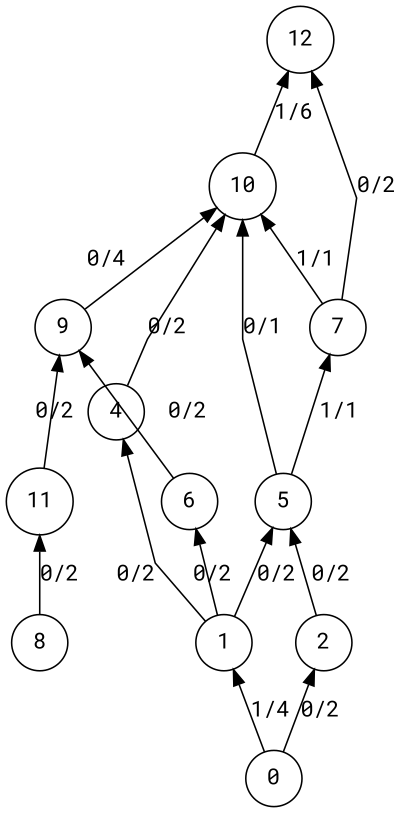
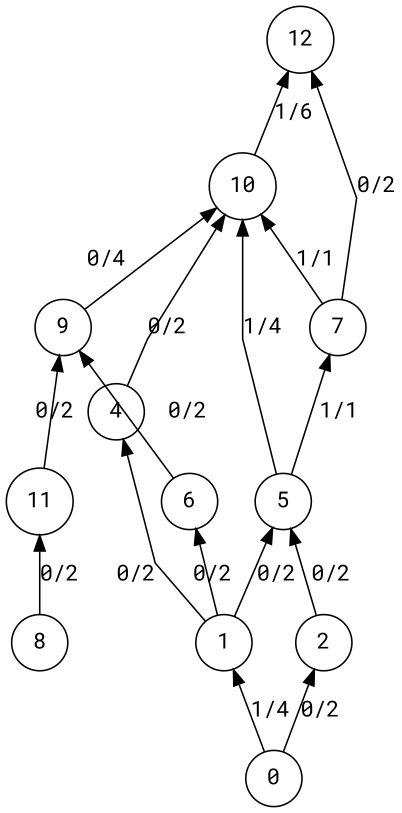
(262, 328) -> (262, 328)
